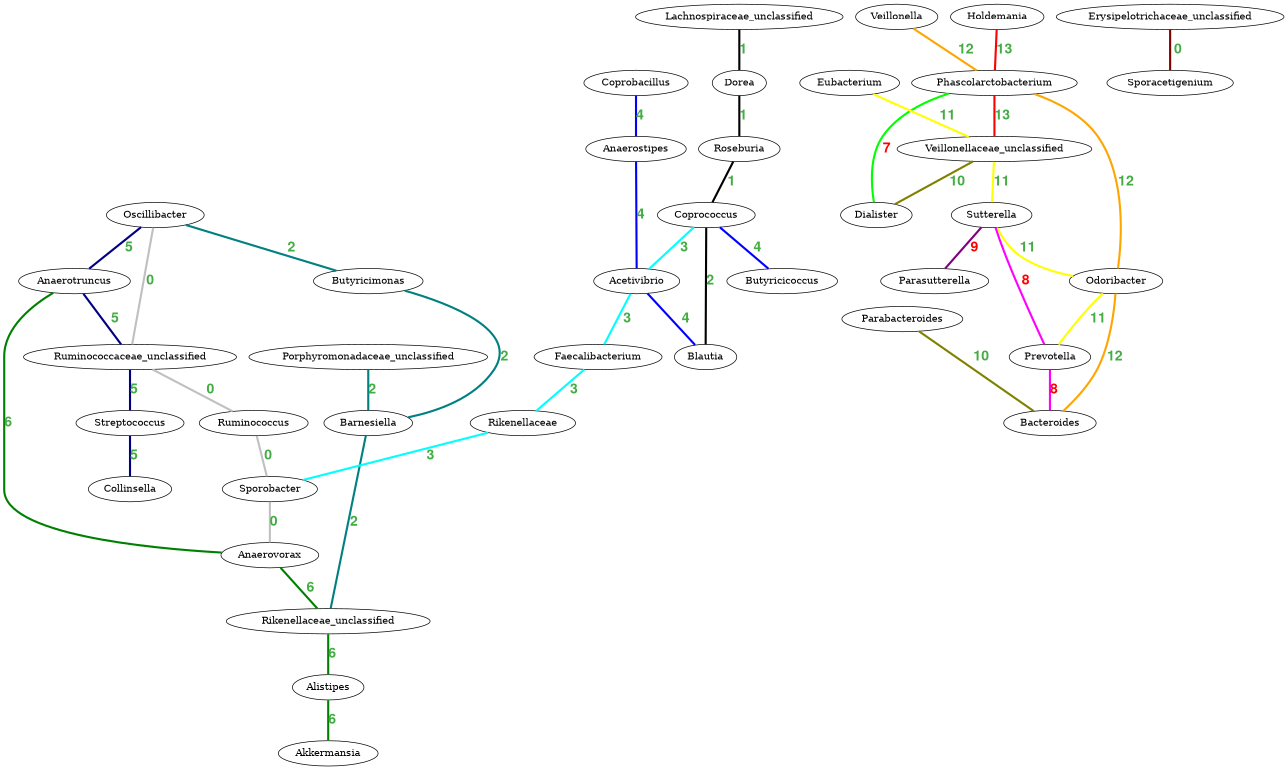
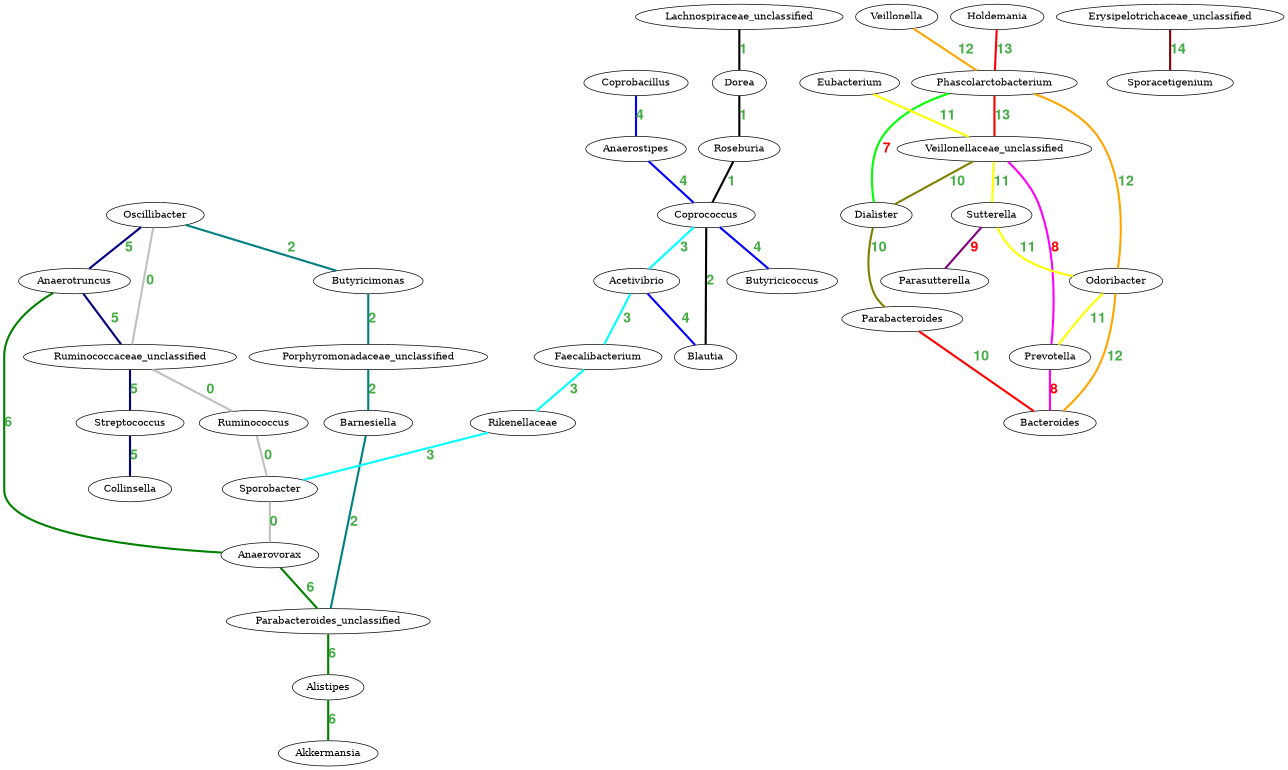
(1178, 50) -> (1178, 50)
(636, 215) -> (671, 182)
none -> (869, 269)
(1018, 287) -> (1050, 247)
(499, 353) -> (368, 319)
(976, 371) -> (976, 371)
(328, 621) -> (328, 621)
